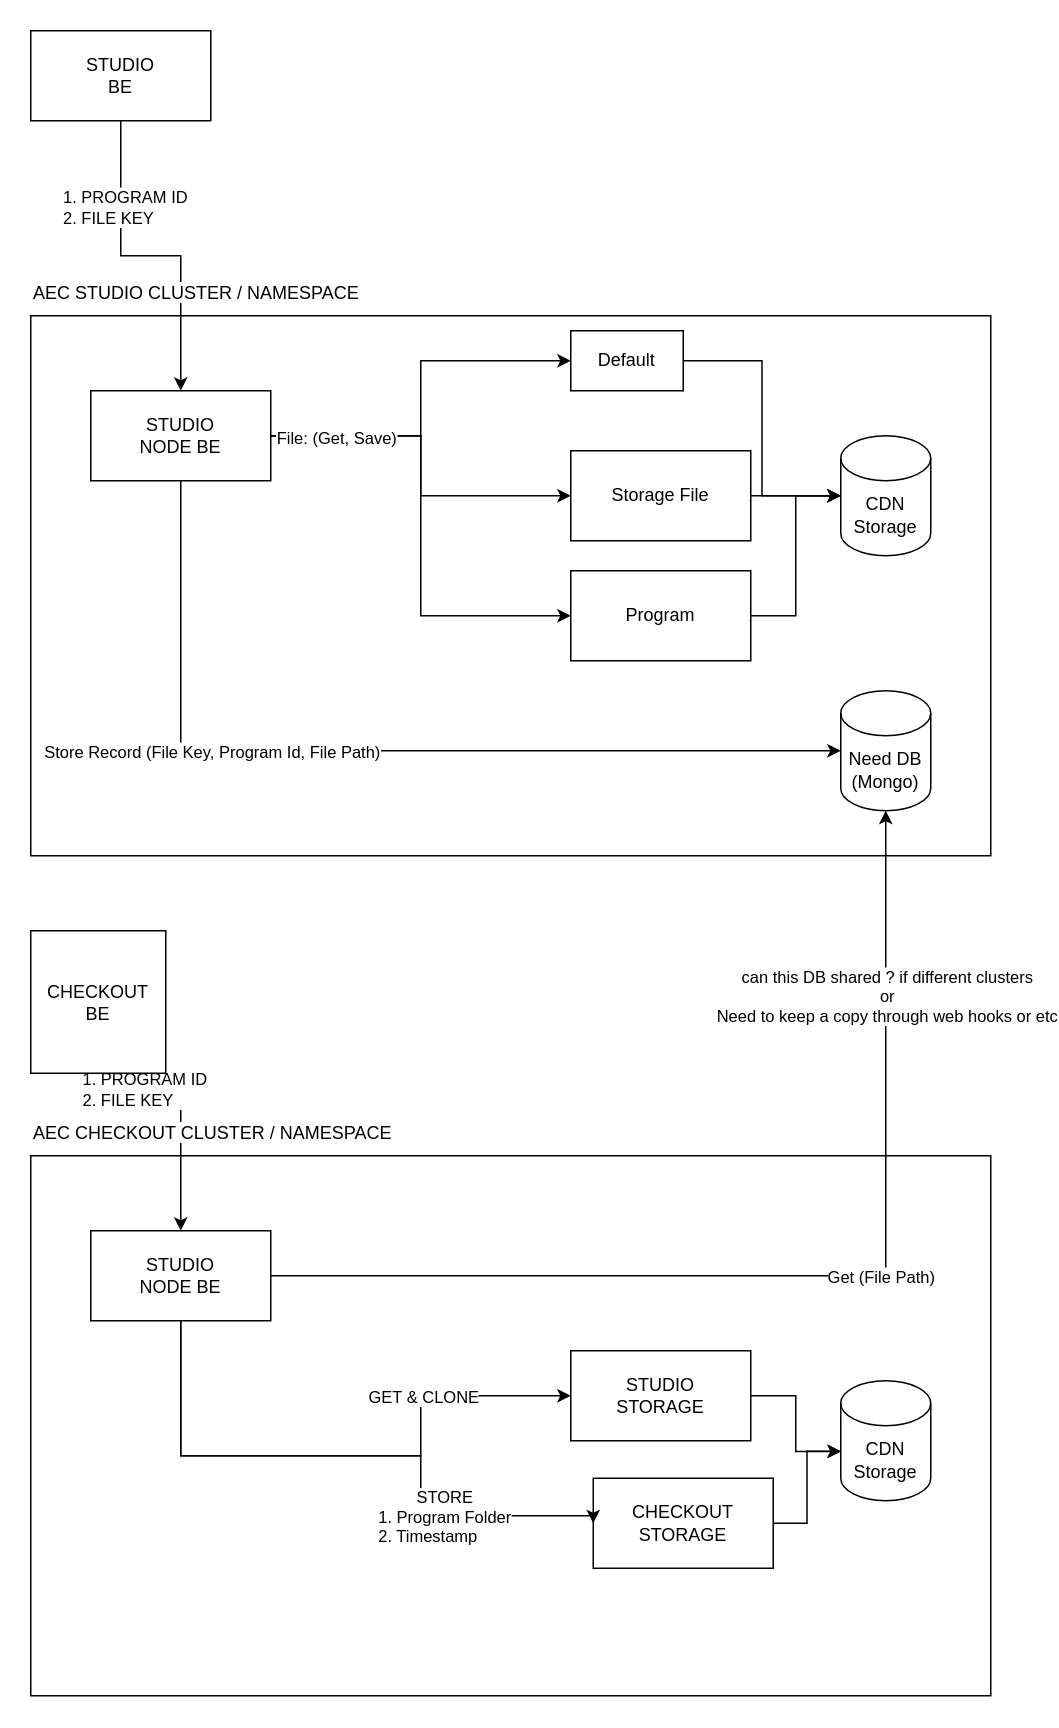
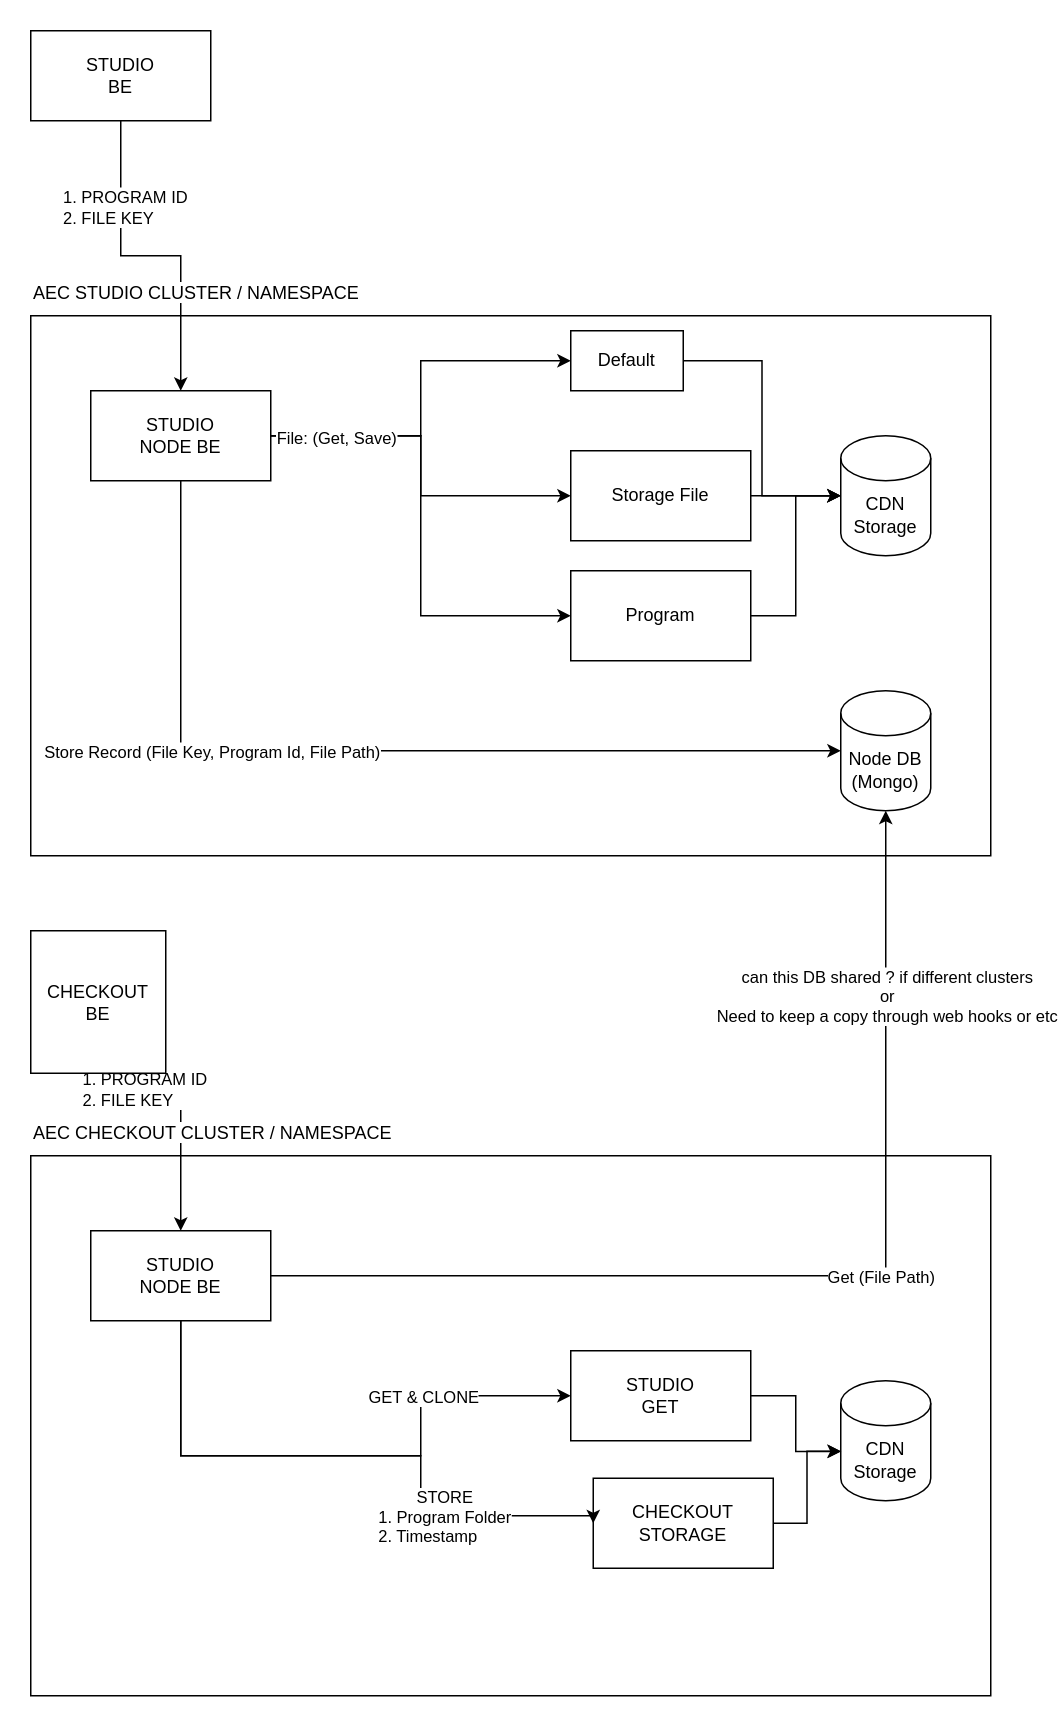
(886, 770) -> (886, 770)
(661, 1396) -> (661, 1396)
